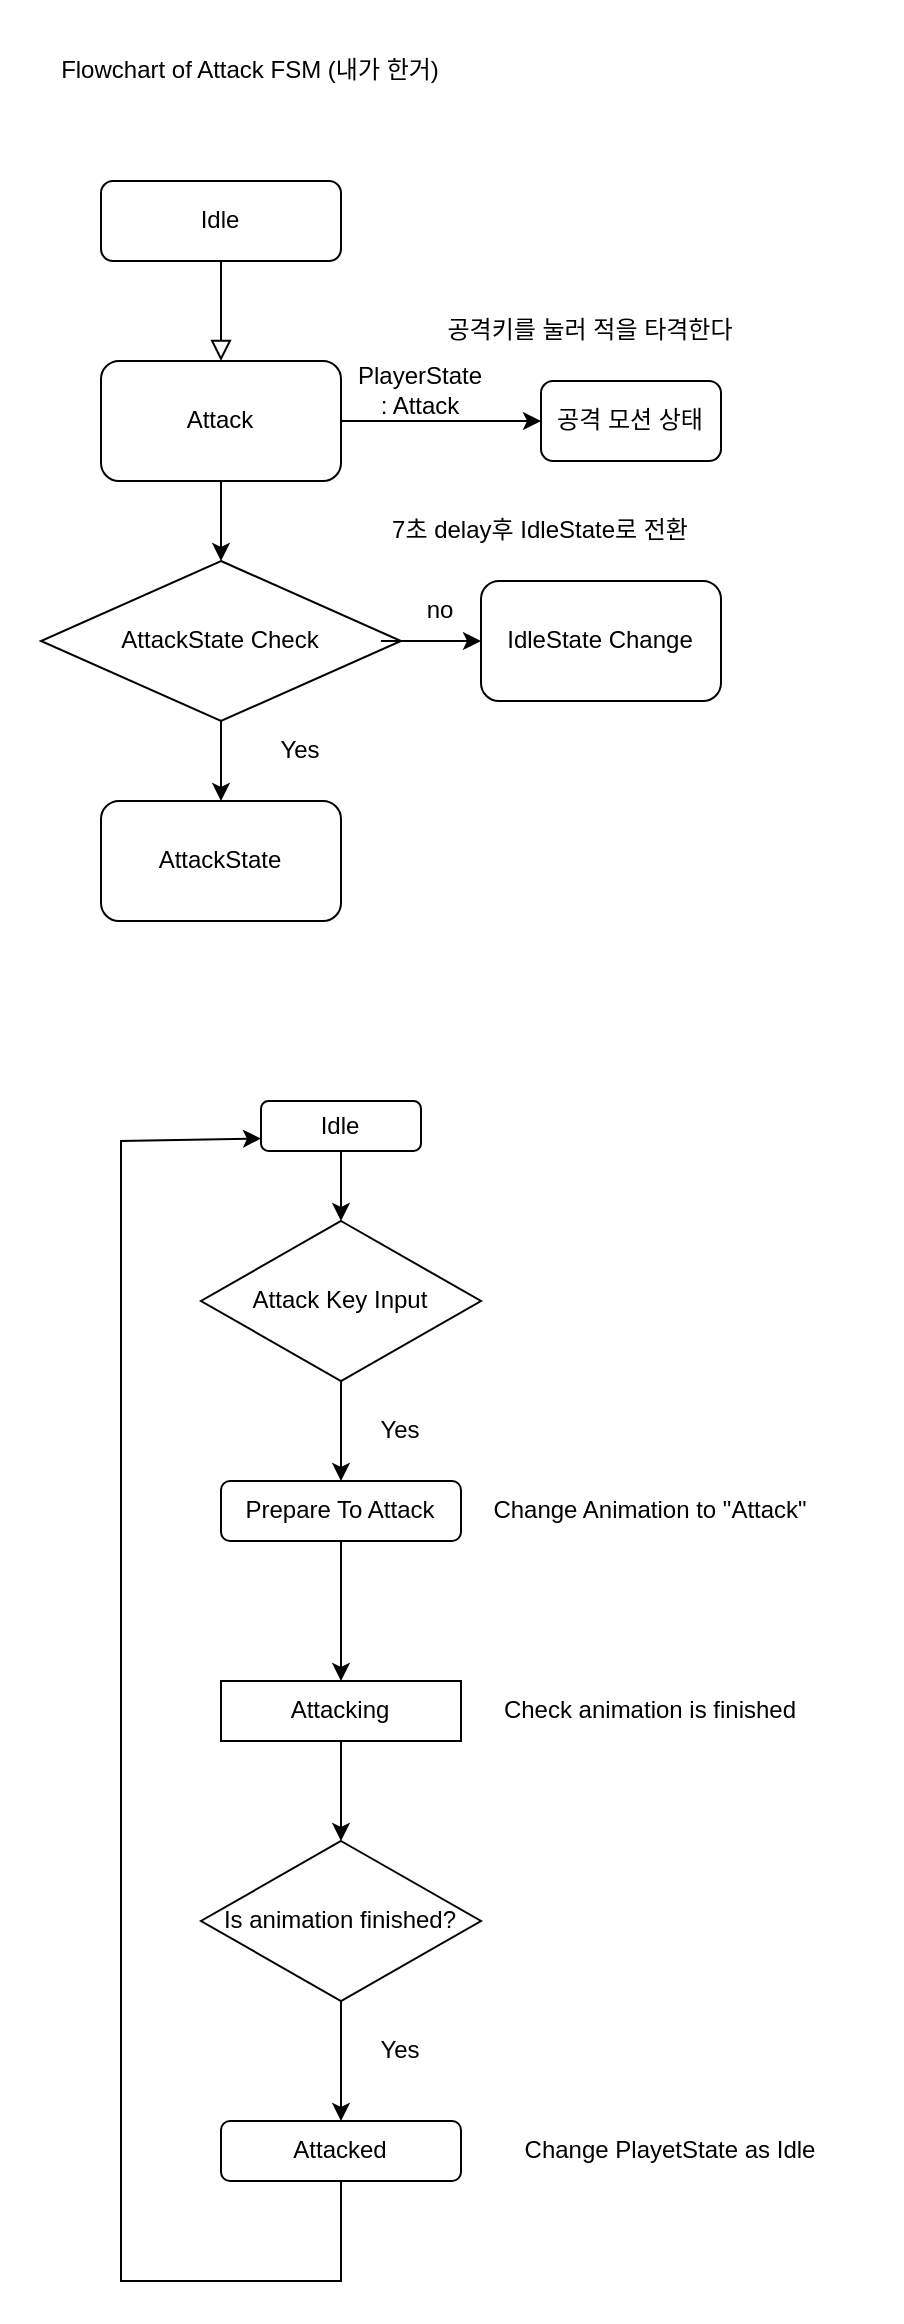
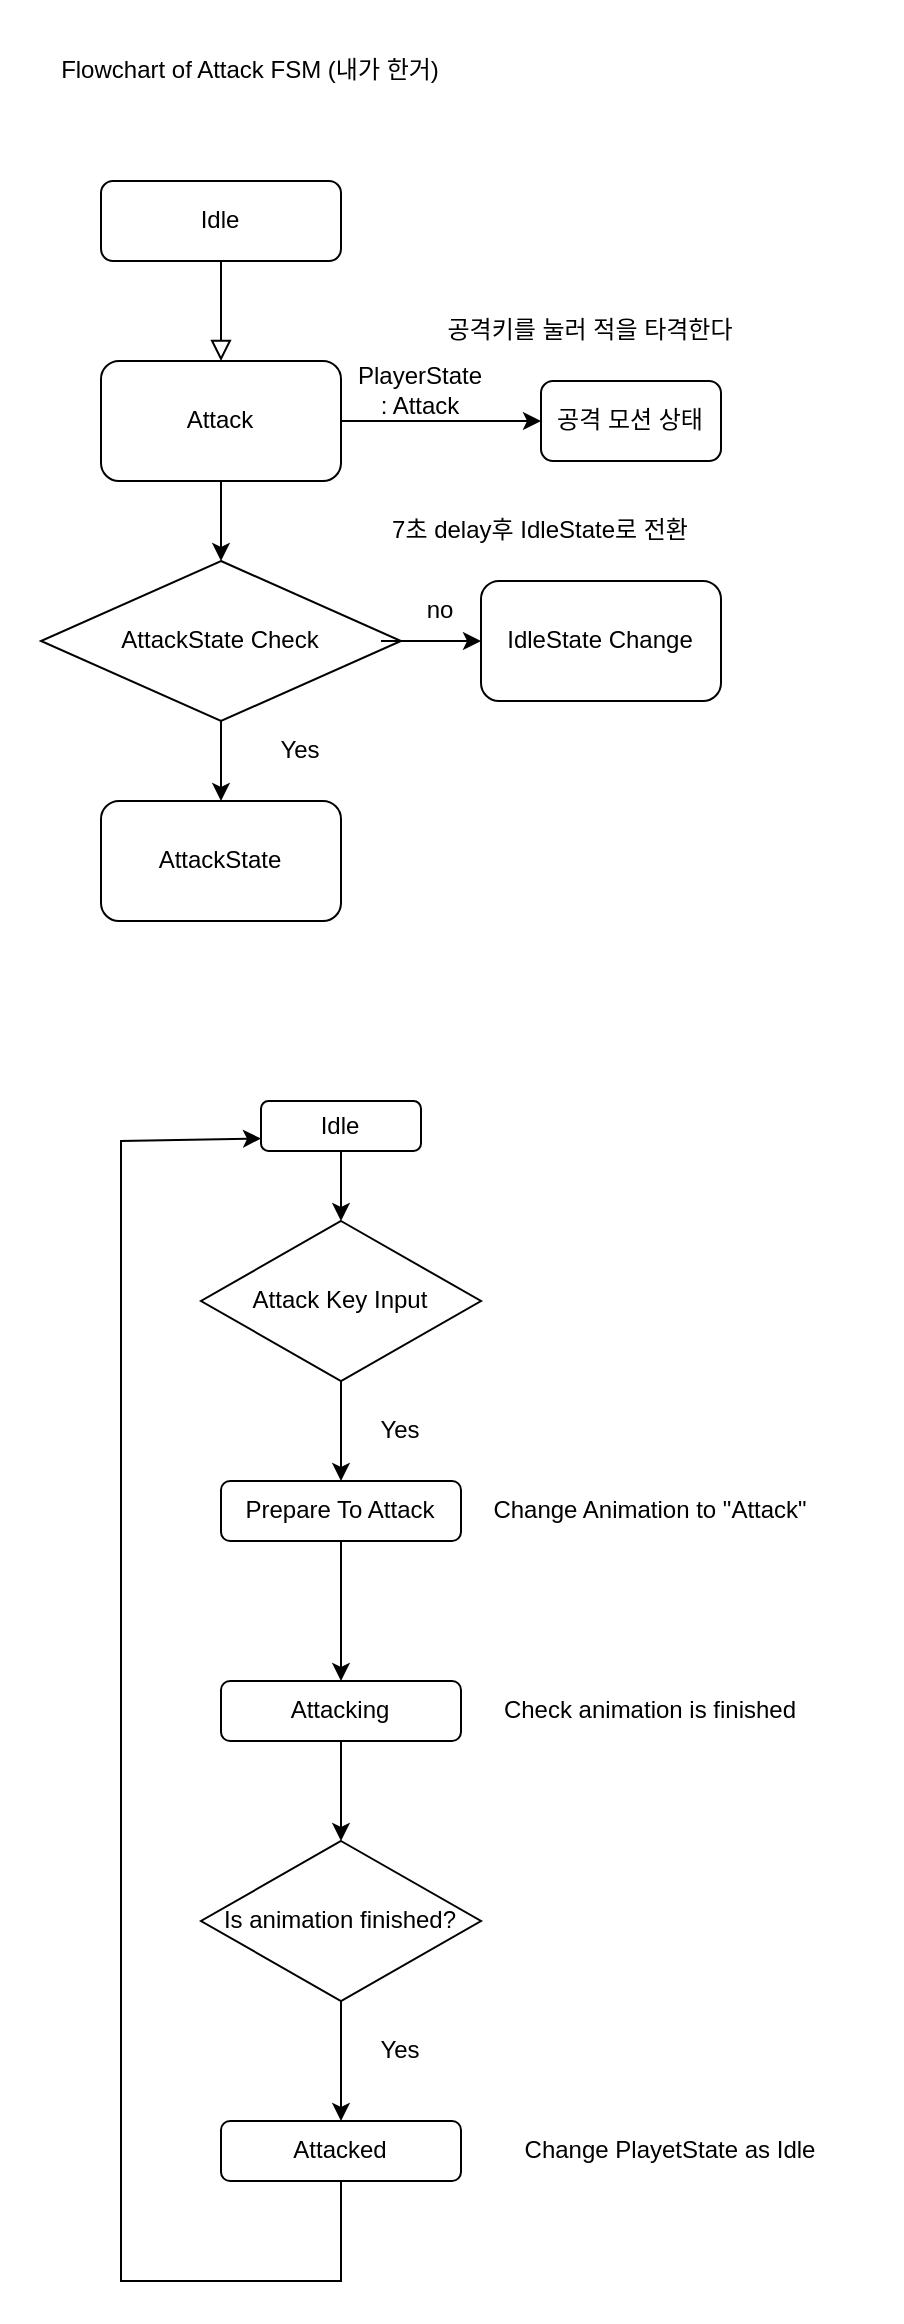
(341, 1711) -> (341, 1711)
